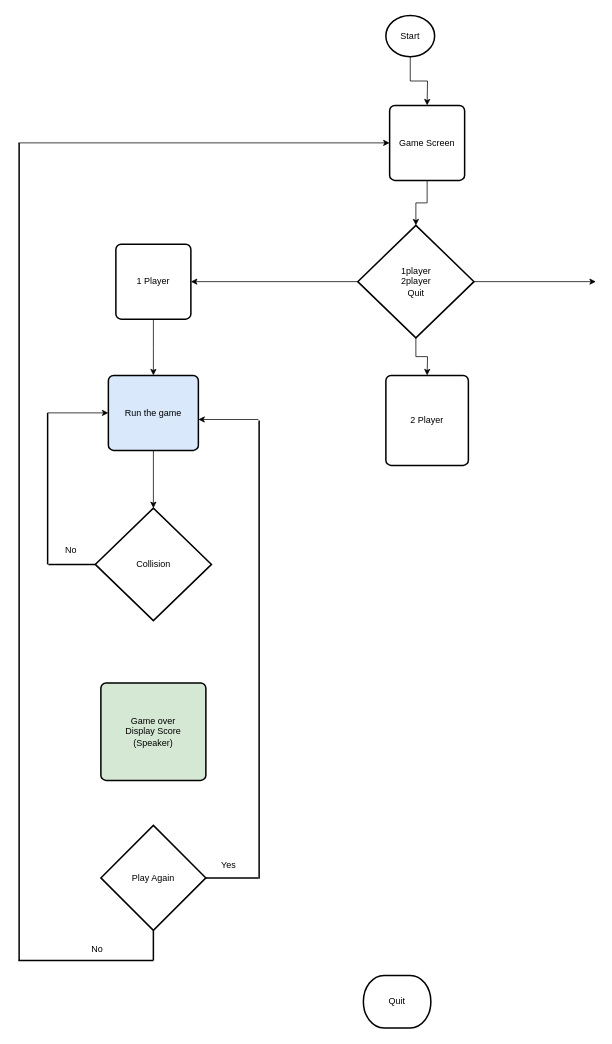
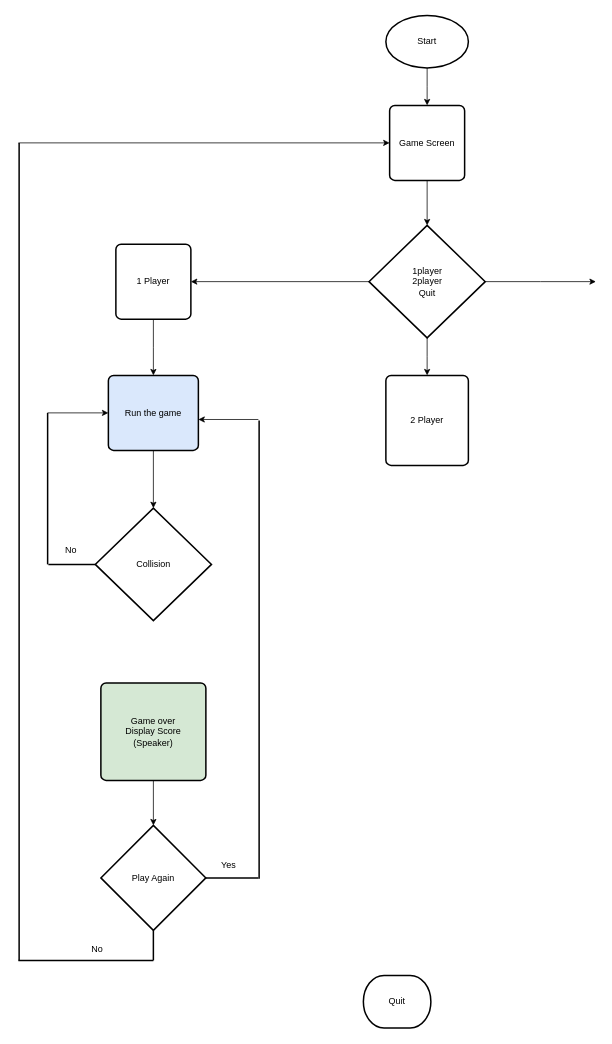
(410, 36) -> (427, 42)
(416, 282) -> (427, 282)
none -> (153, 800)
